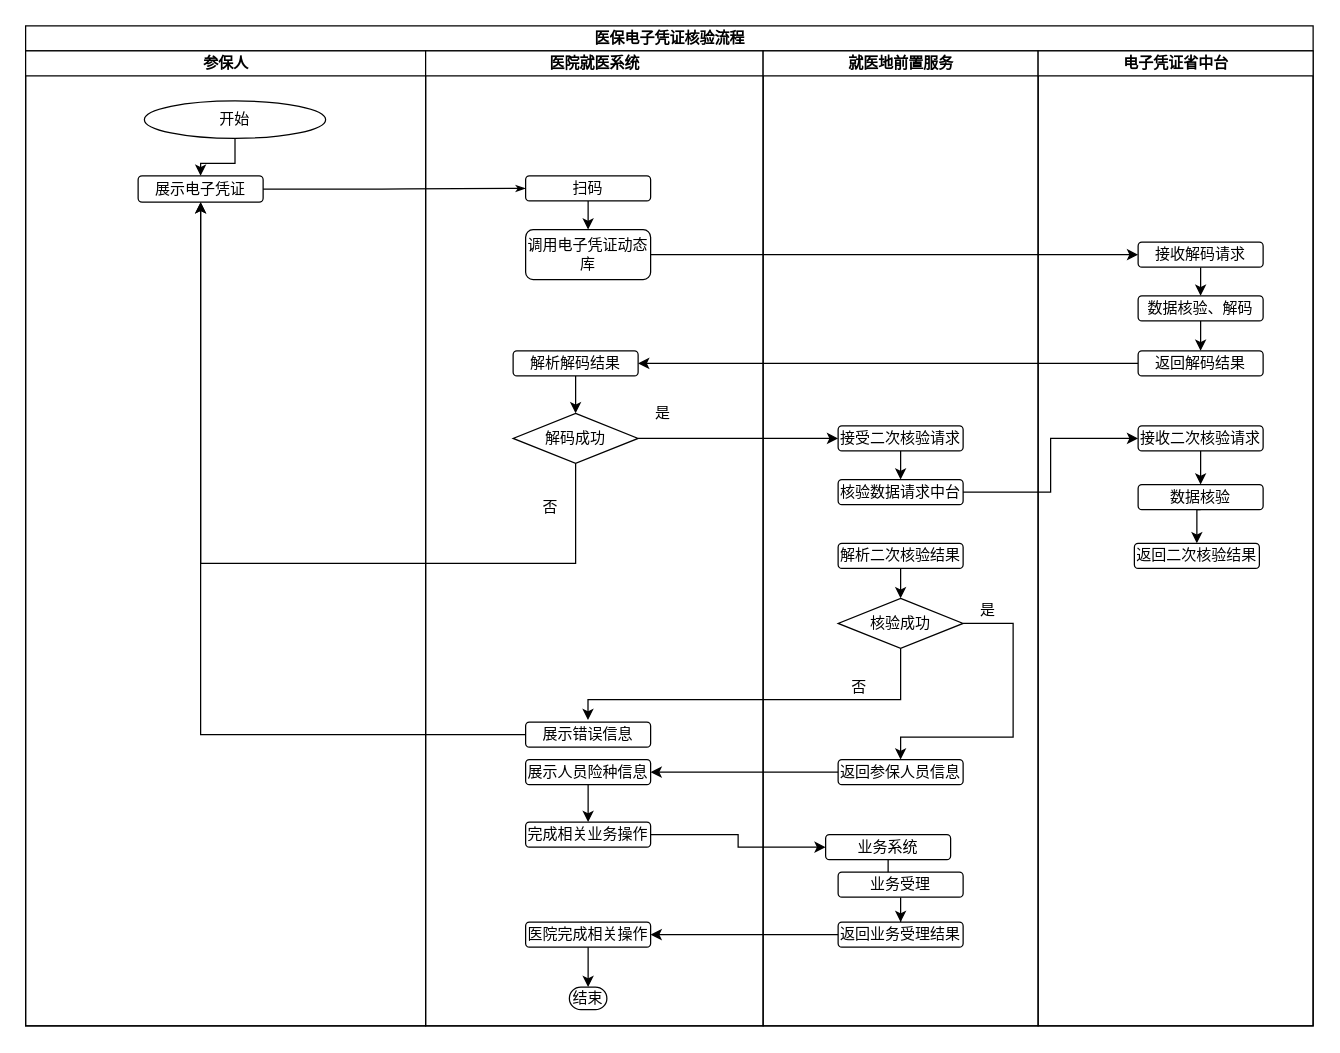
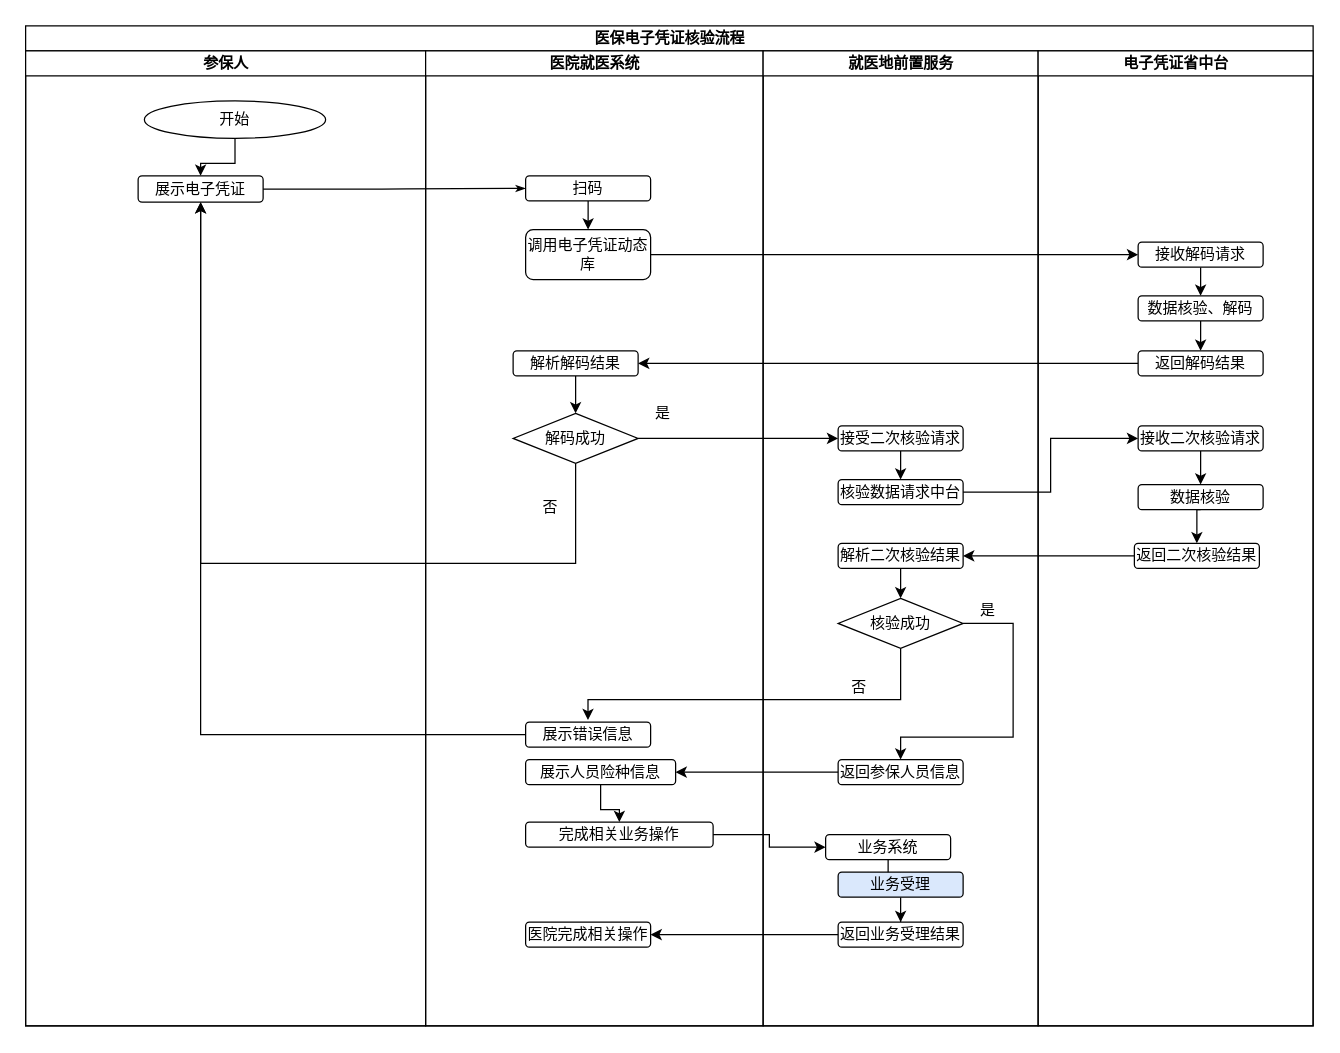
none -> (1053, 556)
(588, 772) -> (601, 772)
(588, 834) -> (619, 834)
(901, 884) -> (901, 884)
(588, 971) -> none
(588, 998) -> none
